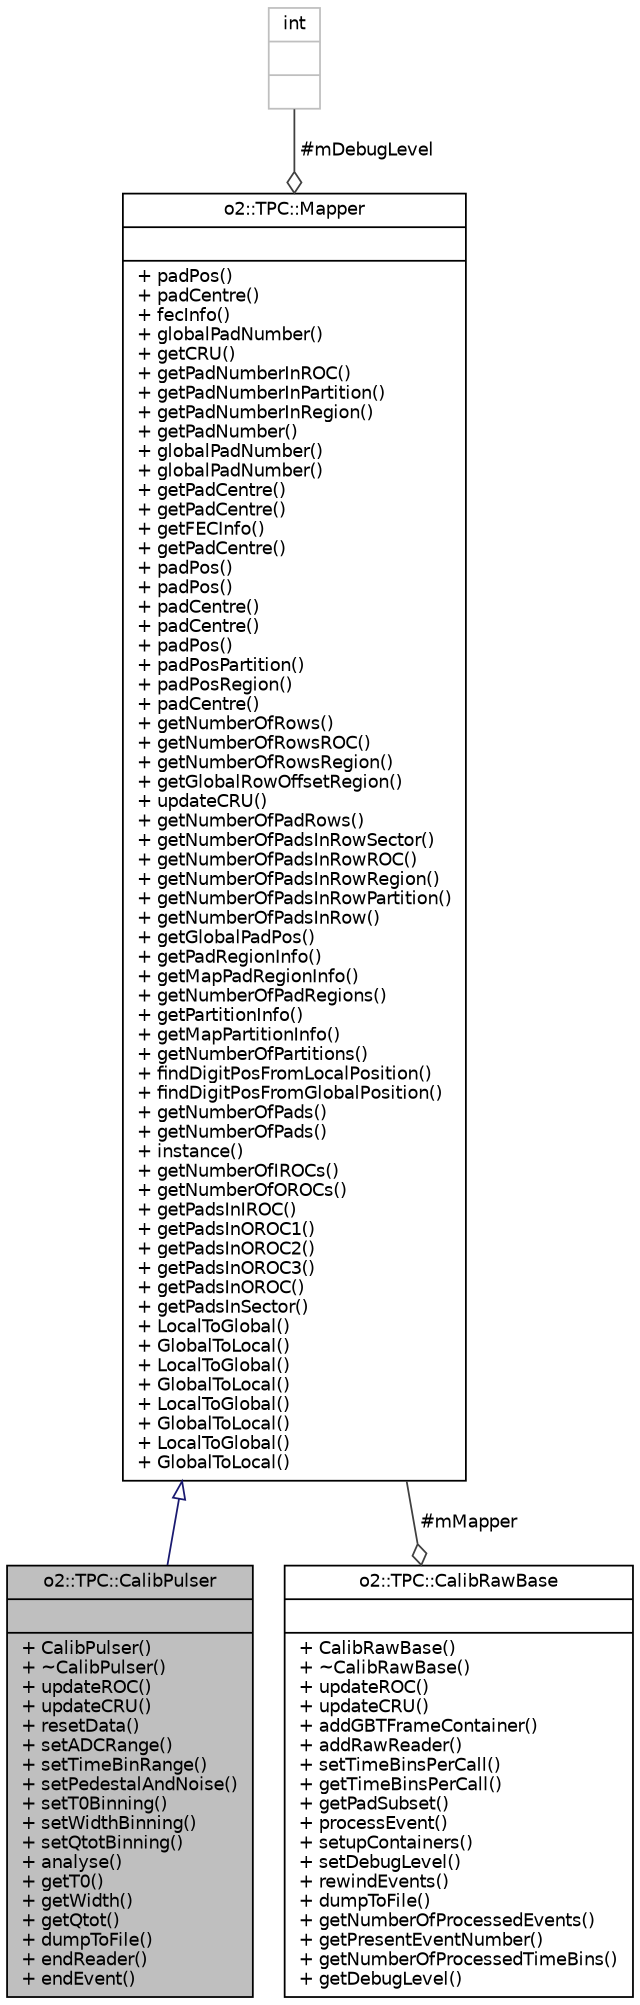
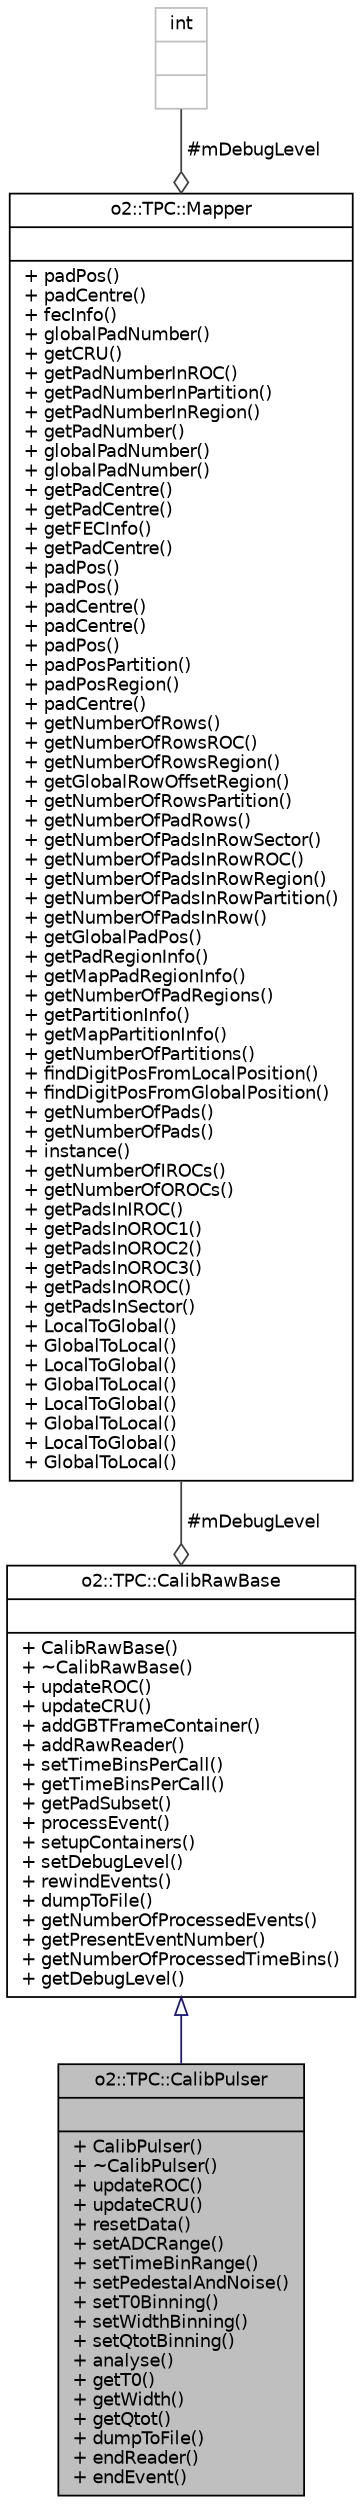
(202, 802) -> (158, 802)
(466, 1523) -> (251, 1523)
(173, 1532) -> (181, 2039)
